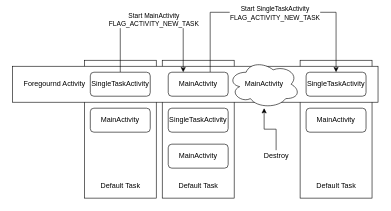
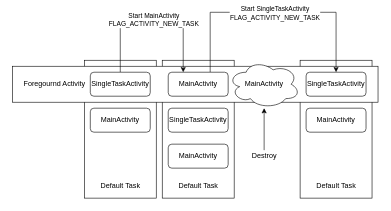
(276, 156) -> (264, 156)
